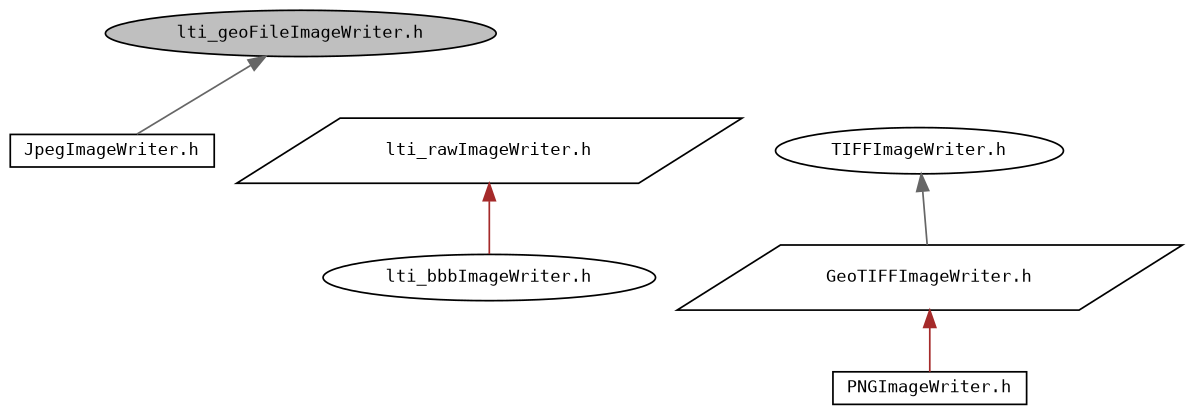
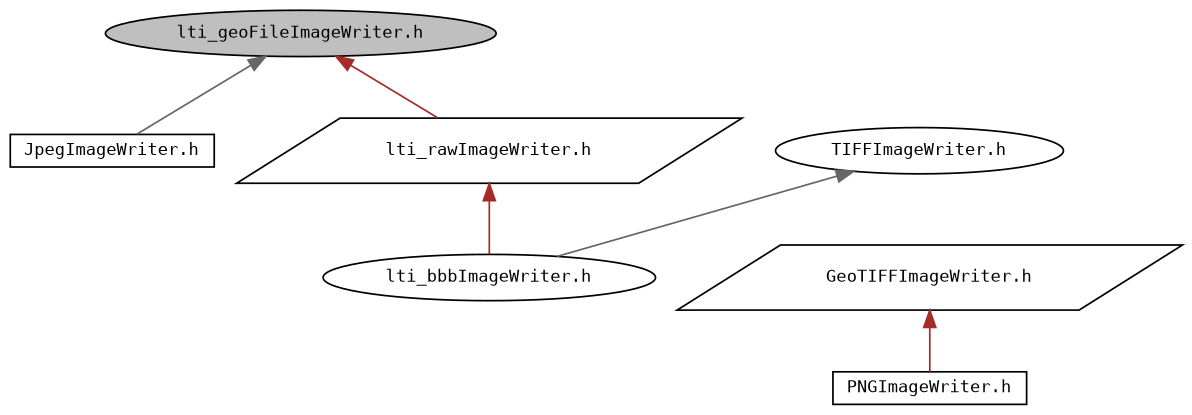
none -> (394, 92)
(925, 218) -> (697, 216)
